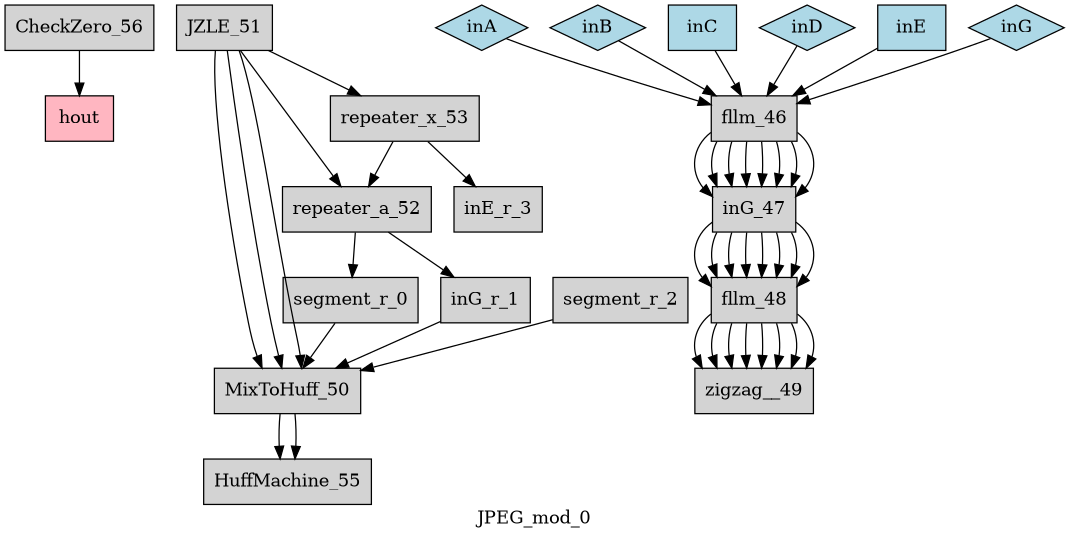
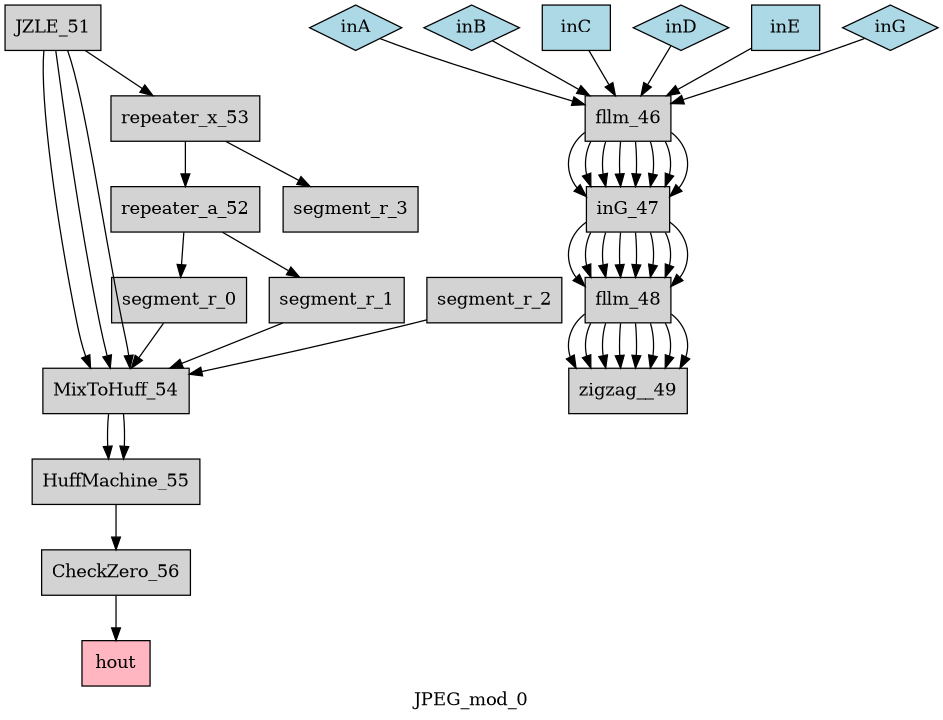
(287, 113) -> none
(498, 209) -> (351, 209)
(486, 300) -> (337, 300)
(288, 391) -> (116, 391)
none -> (116, 521)
